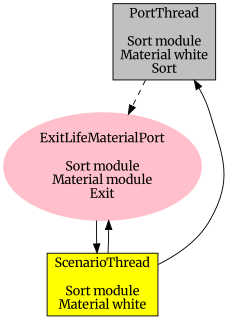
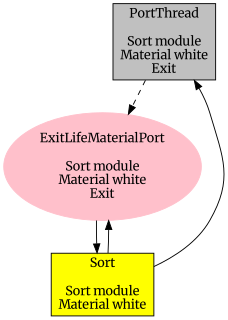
(164, 42) -> (164, 42)
(103, 167) -> (103, 167)
(103, 285) -> (103, 285)
